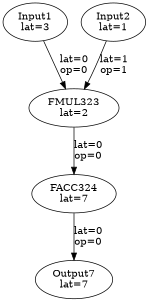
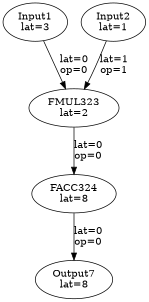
(74, 194) -> (74, 194)
(74, 280) -> (74, 280)
